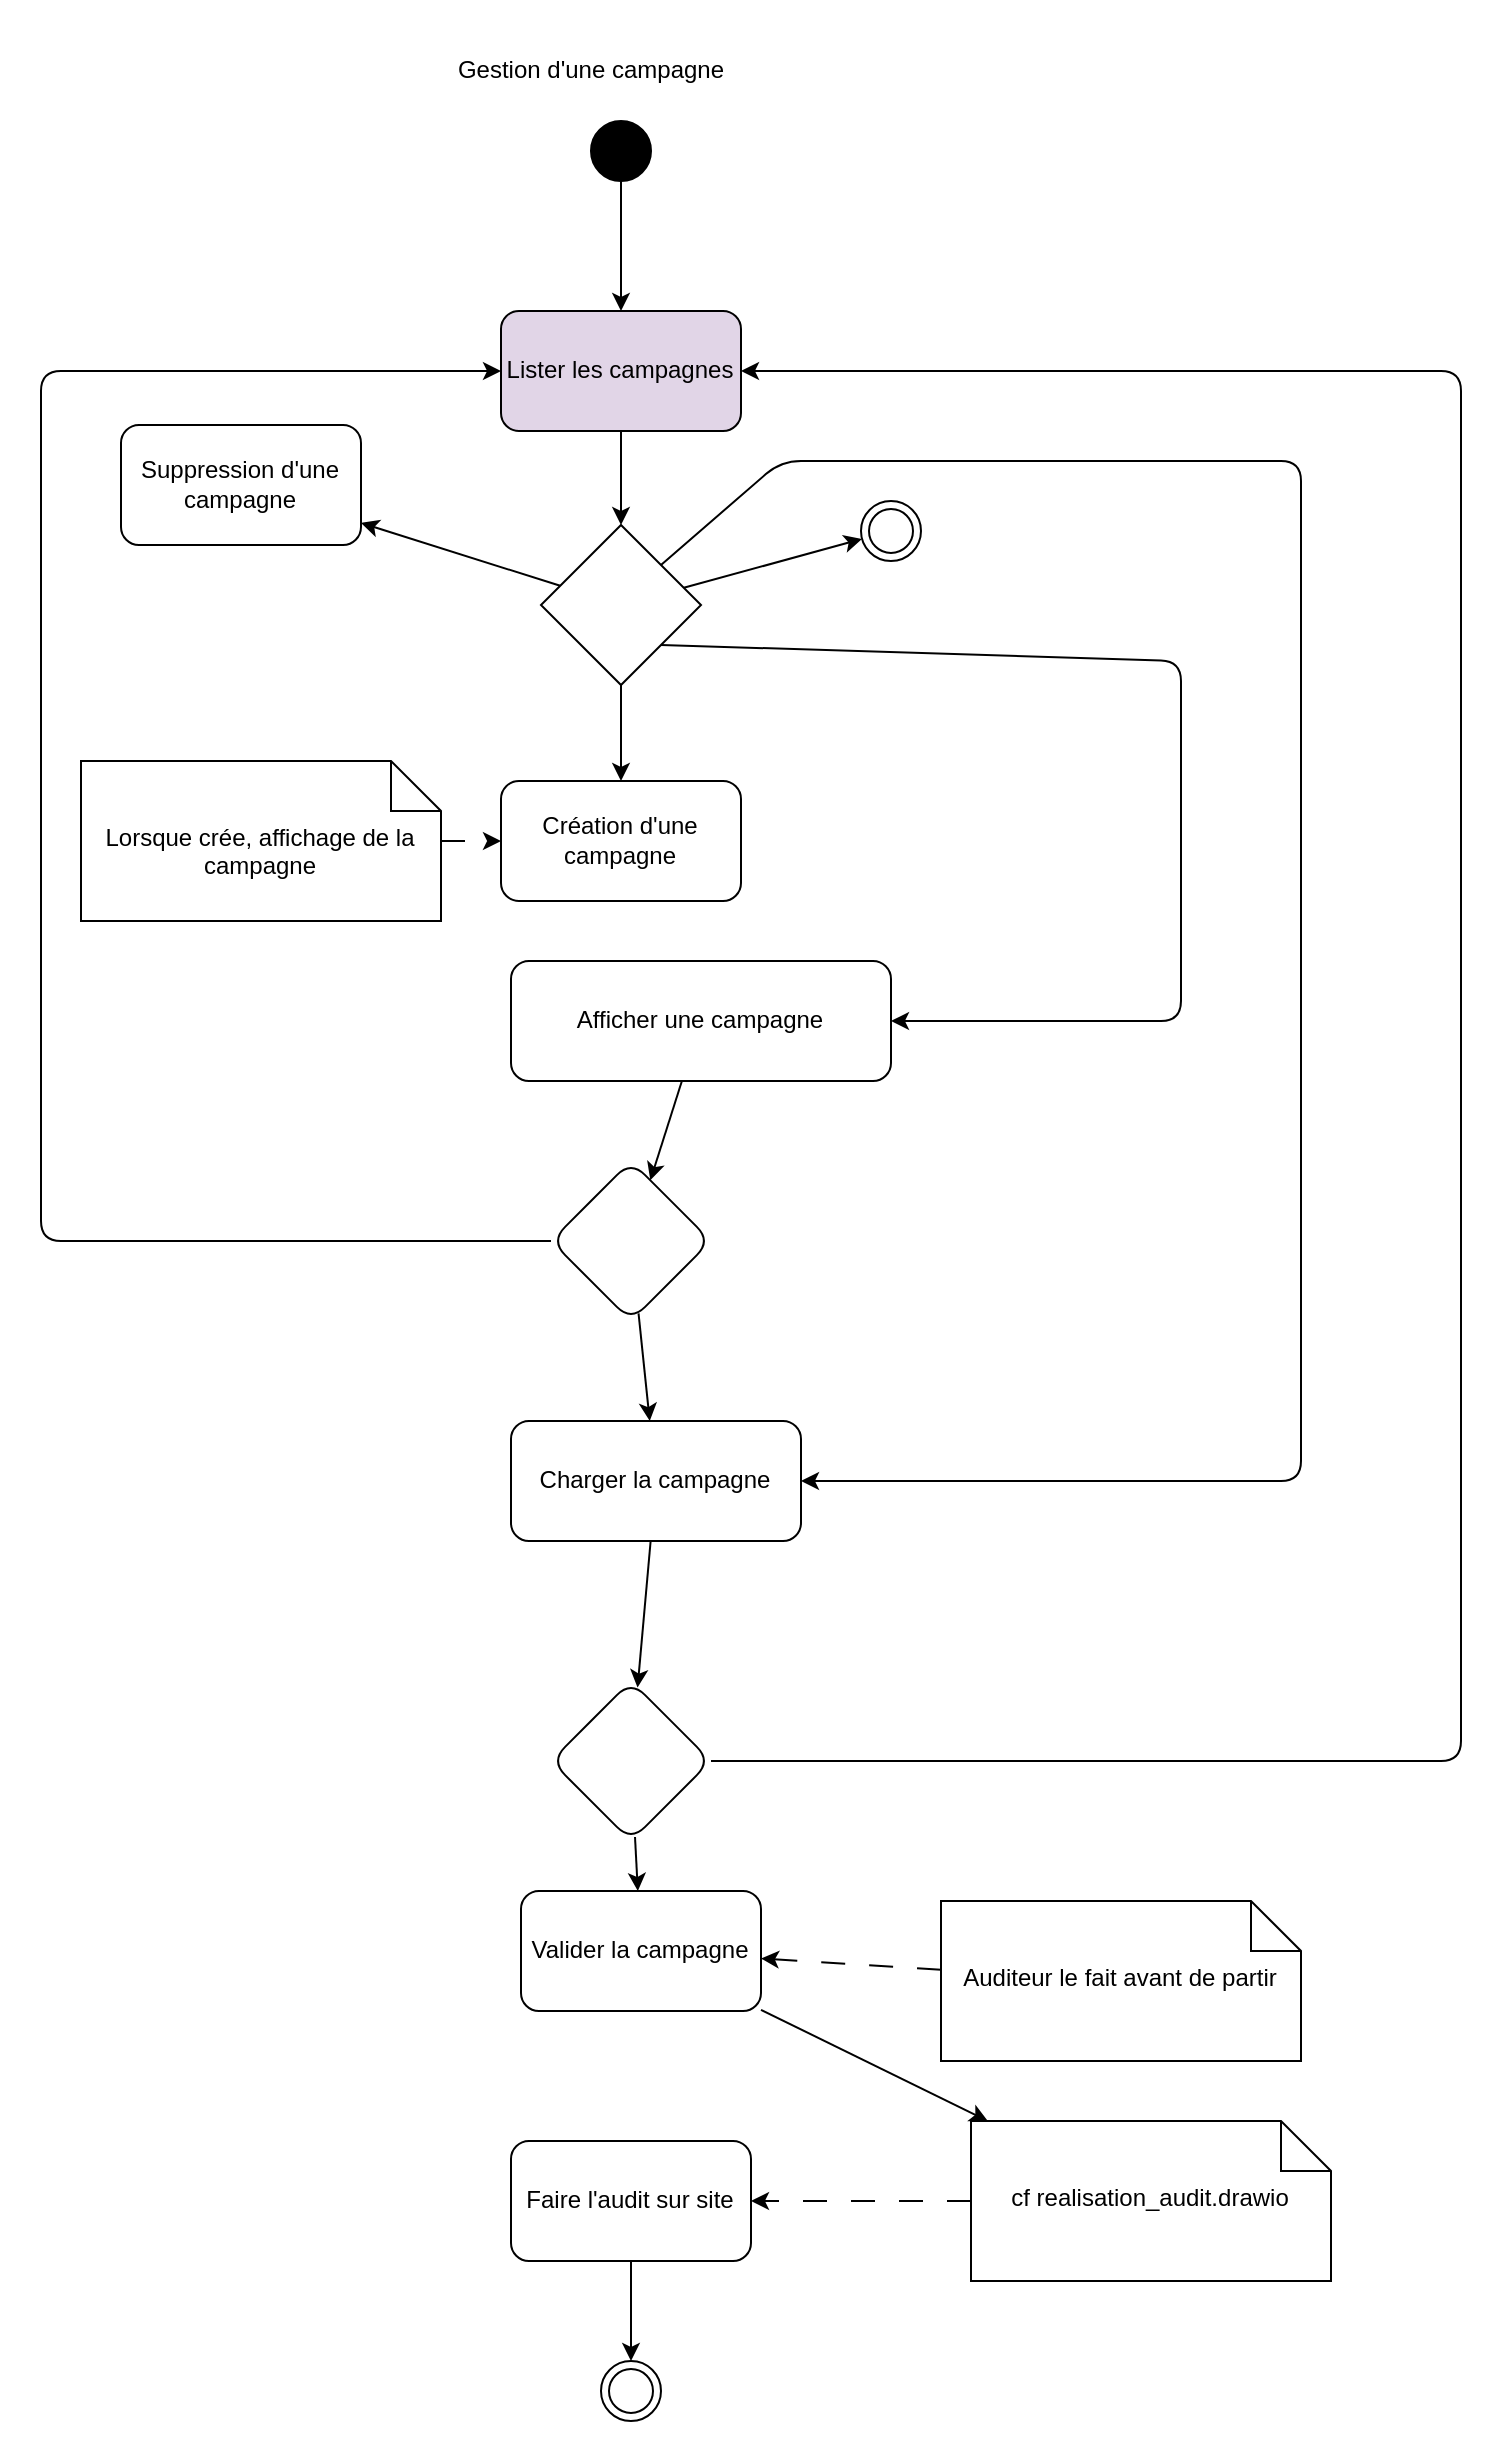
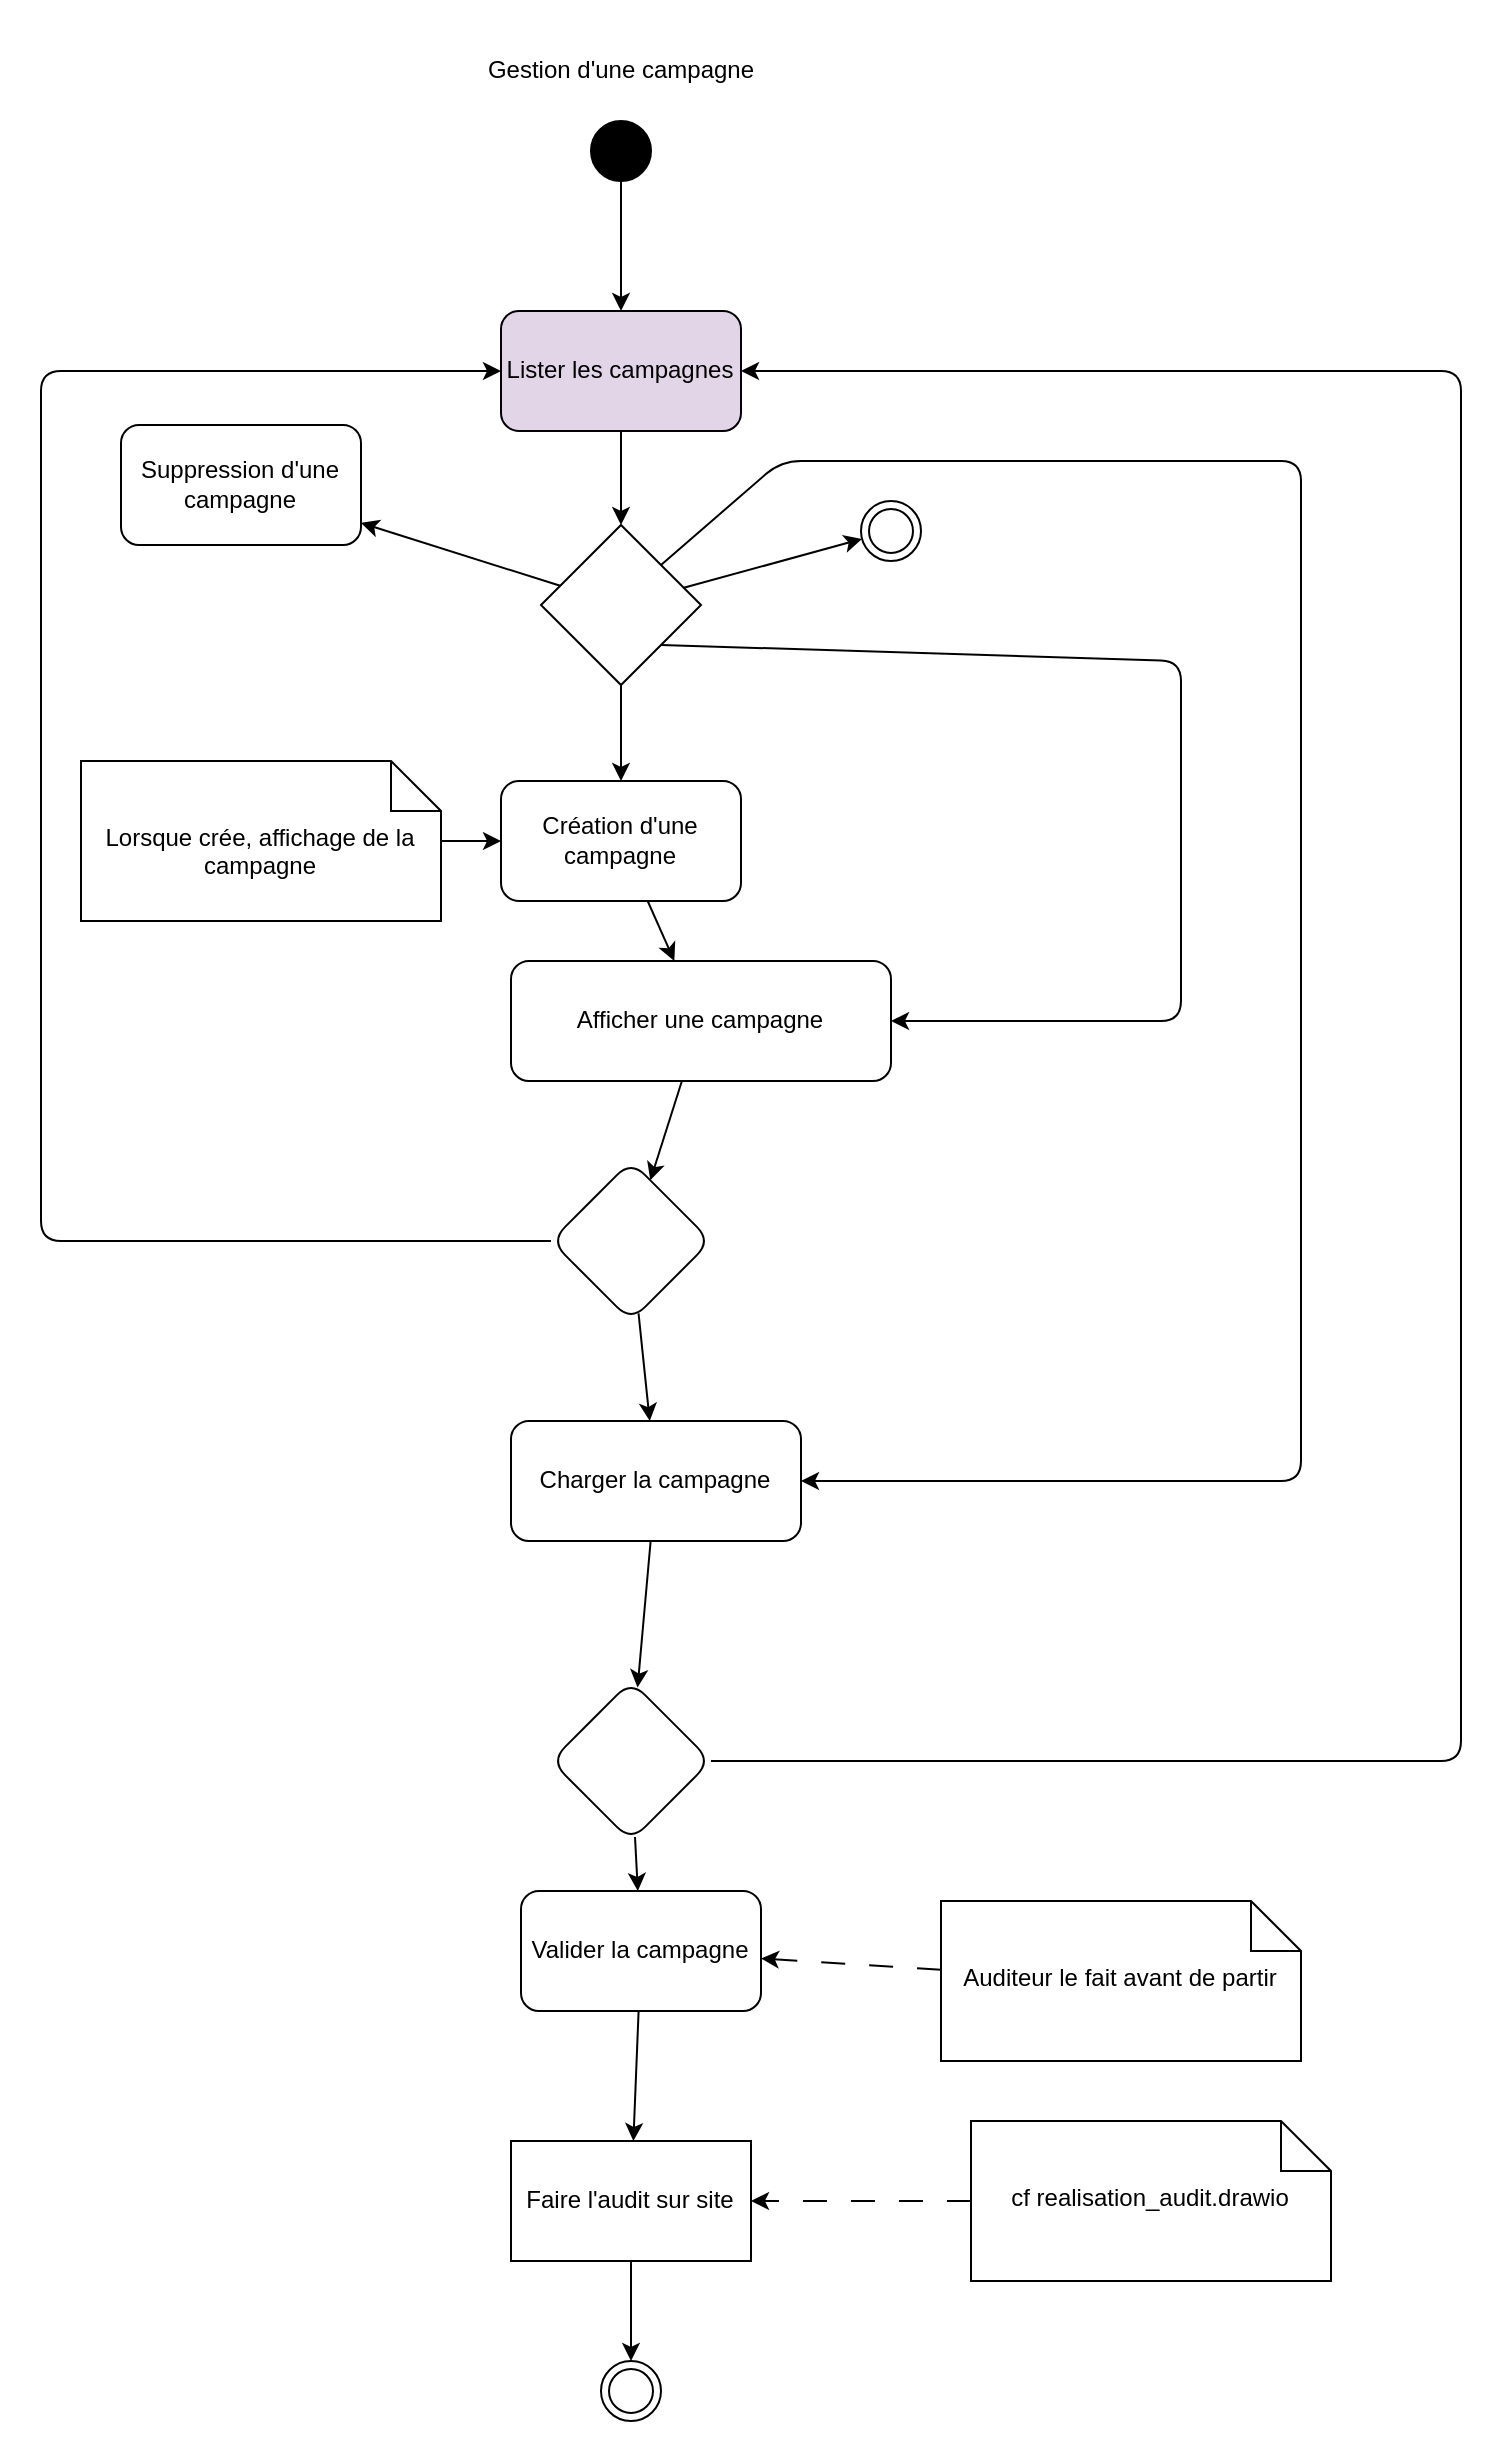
(591, 71) -> (621, 71)
(475, 841) -> (475, 841)
none -> (658, 925)
(868, 2062) -> (636, 2069)
(631, 2201) -> (631, 2201)
